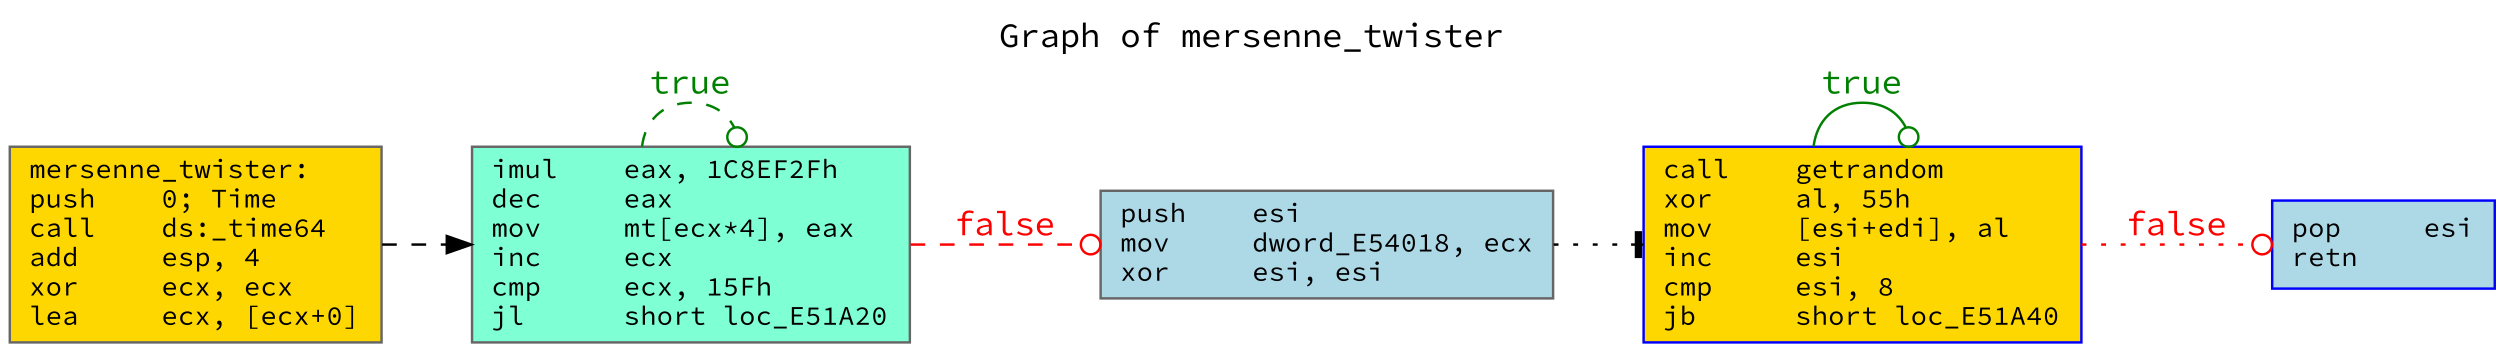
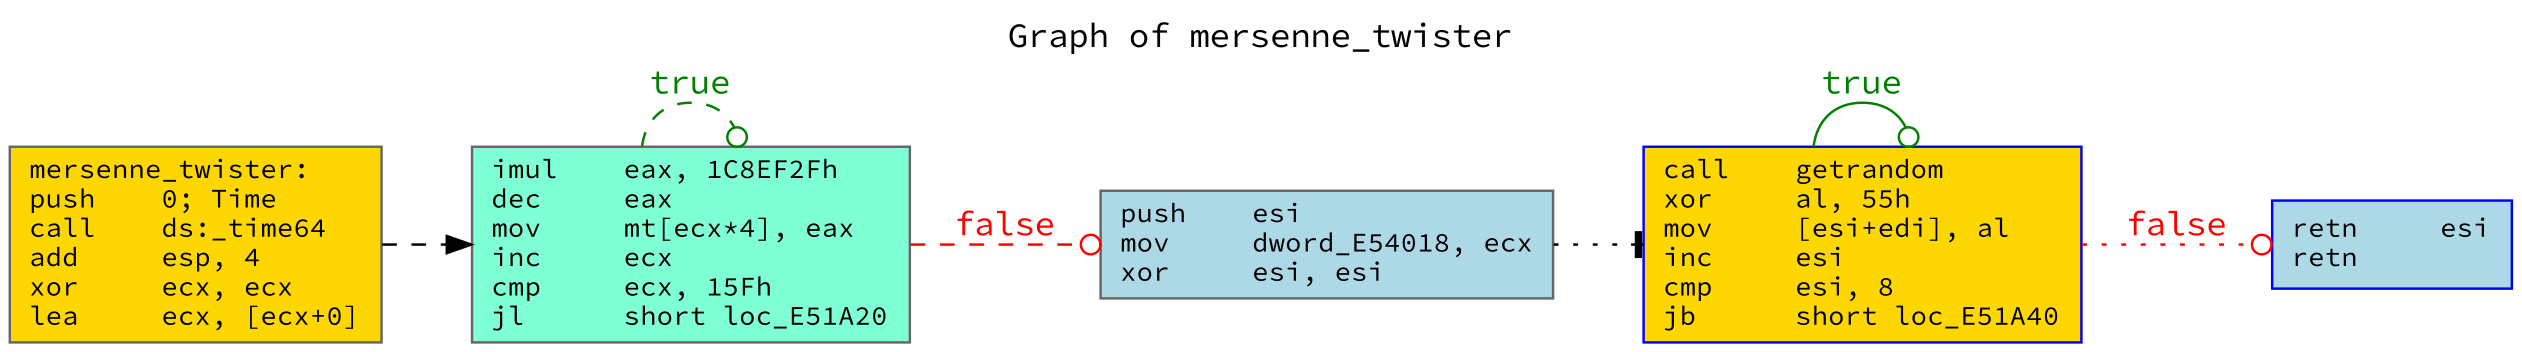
(2383, 245) -> (2392, 245)
